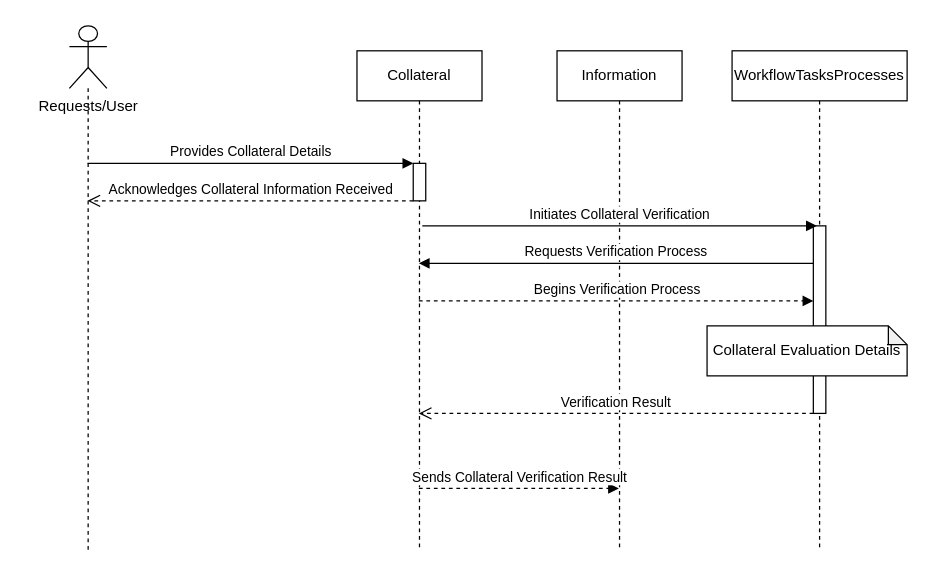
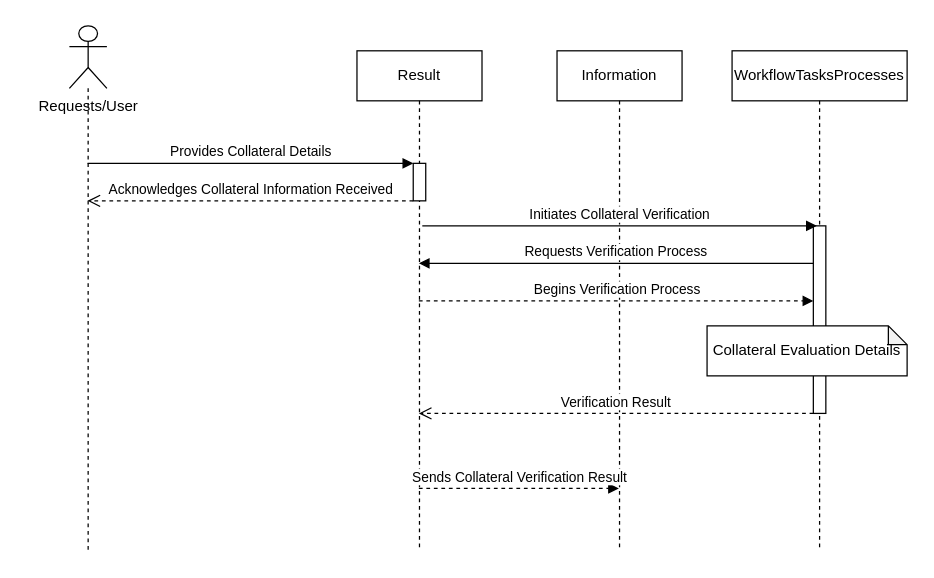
(419, 76) -> (419, 76)
